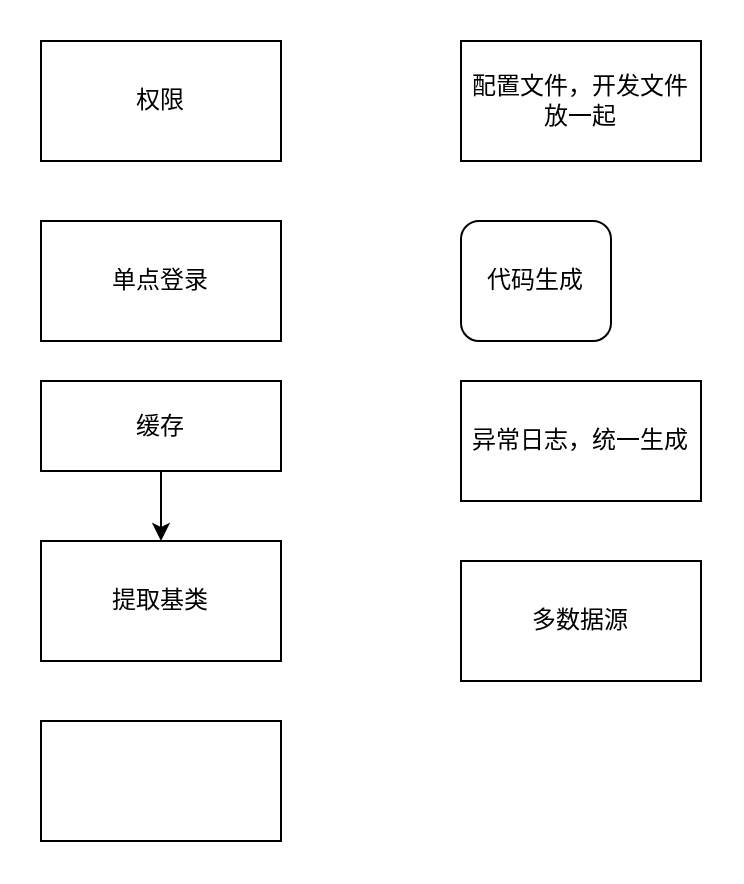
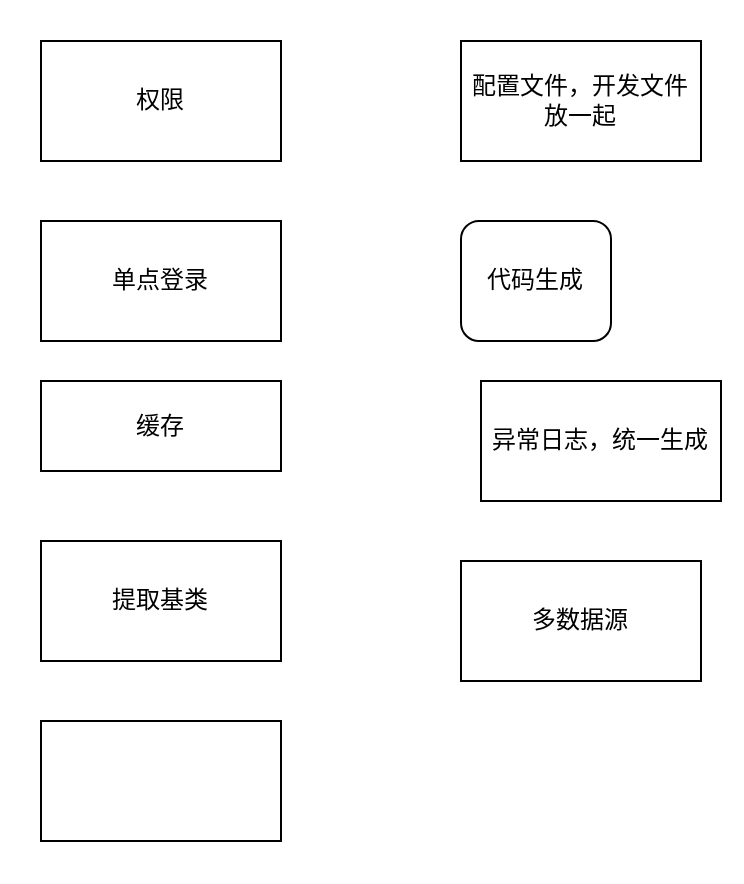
(581, 441) -> (601, 441)
(161, 509) -> none
